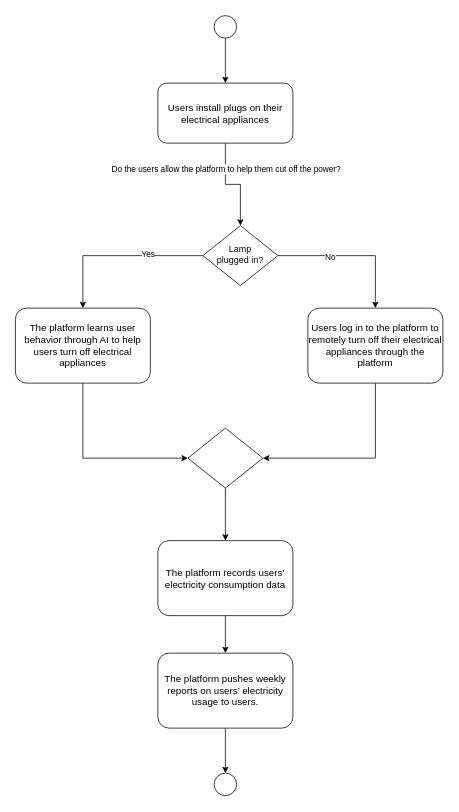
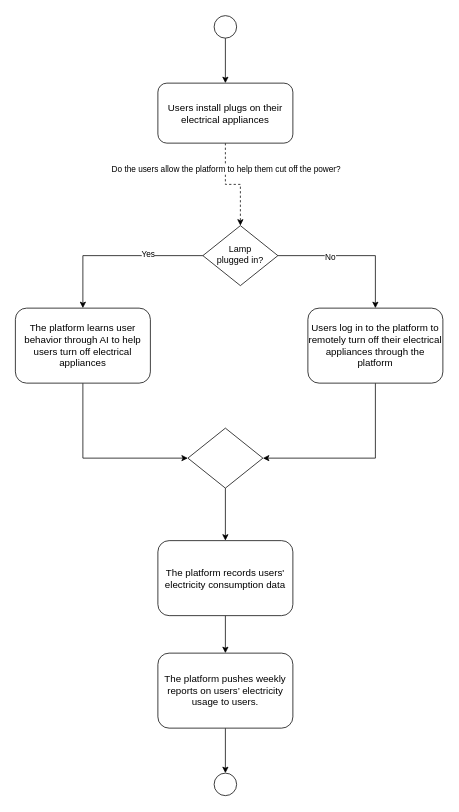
(240, 189) -> (240, 189)
